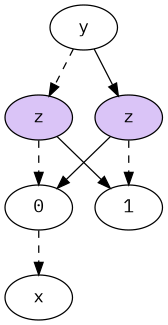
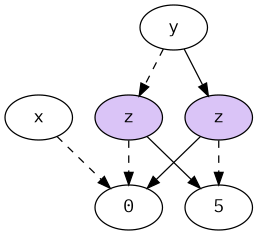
(129, 208) -> (219, 208)
(39, 246) -> (79, 158)
